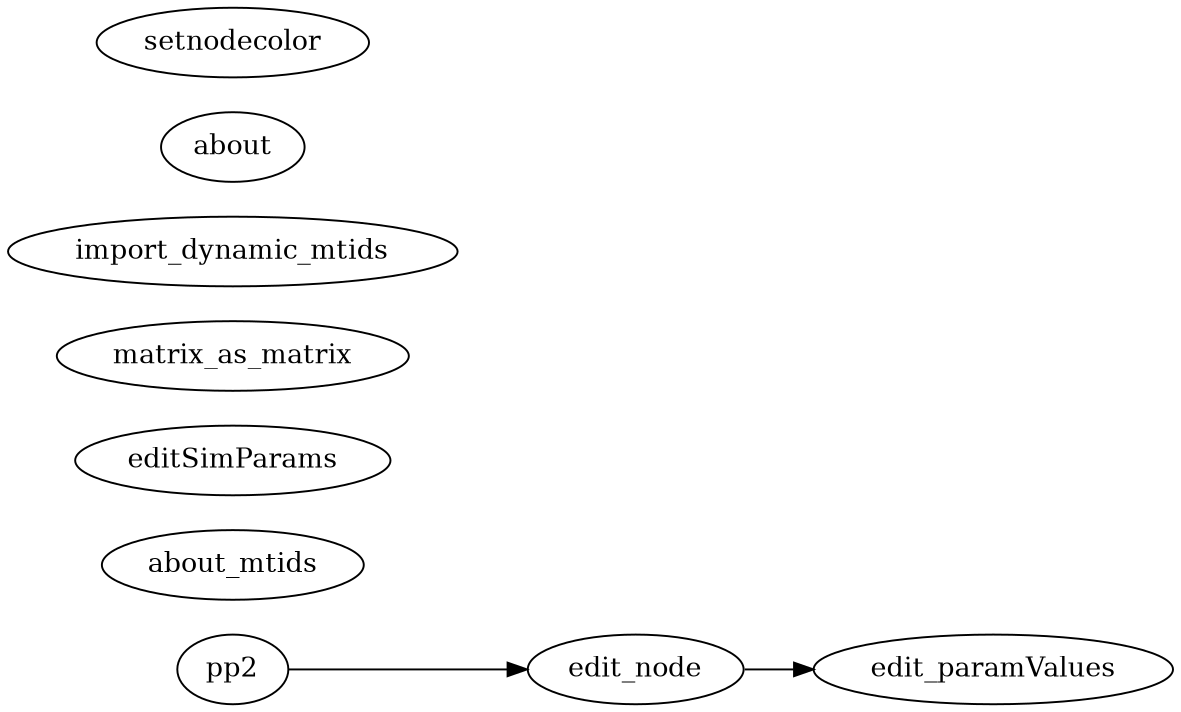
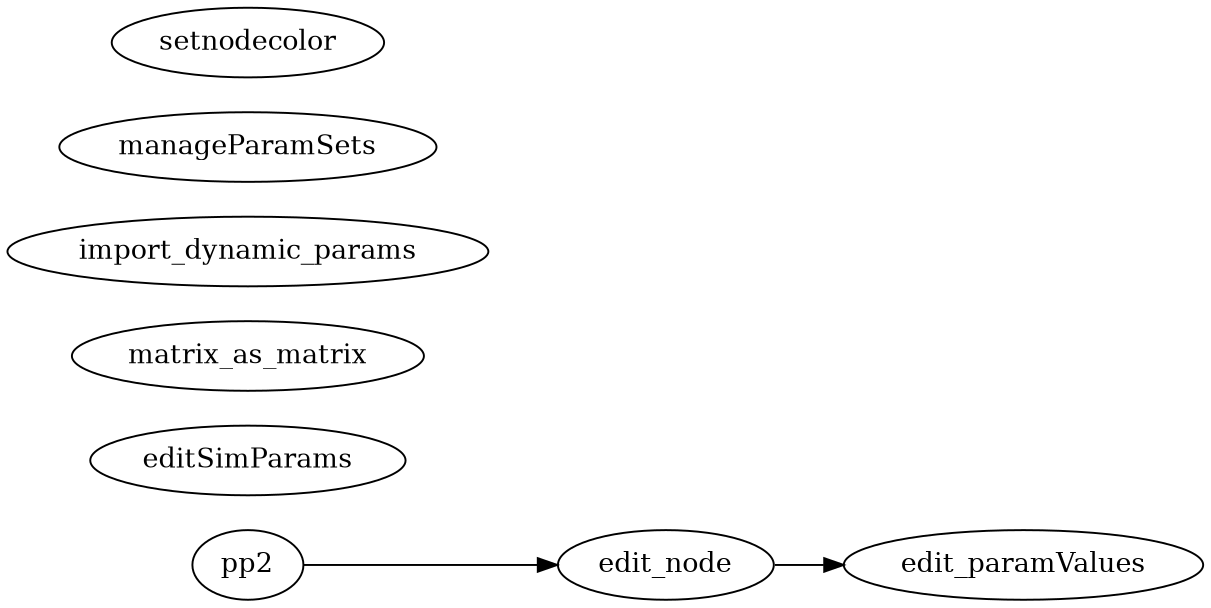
(233, 147) -> (248, 147)
(233, 252) -> (248, 252)
(233, 565) -> none
